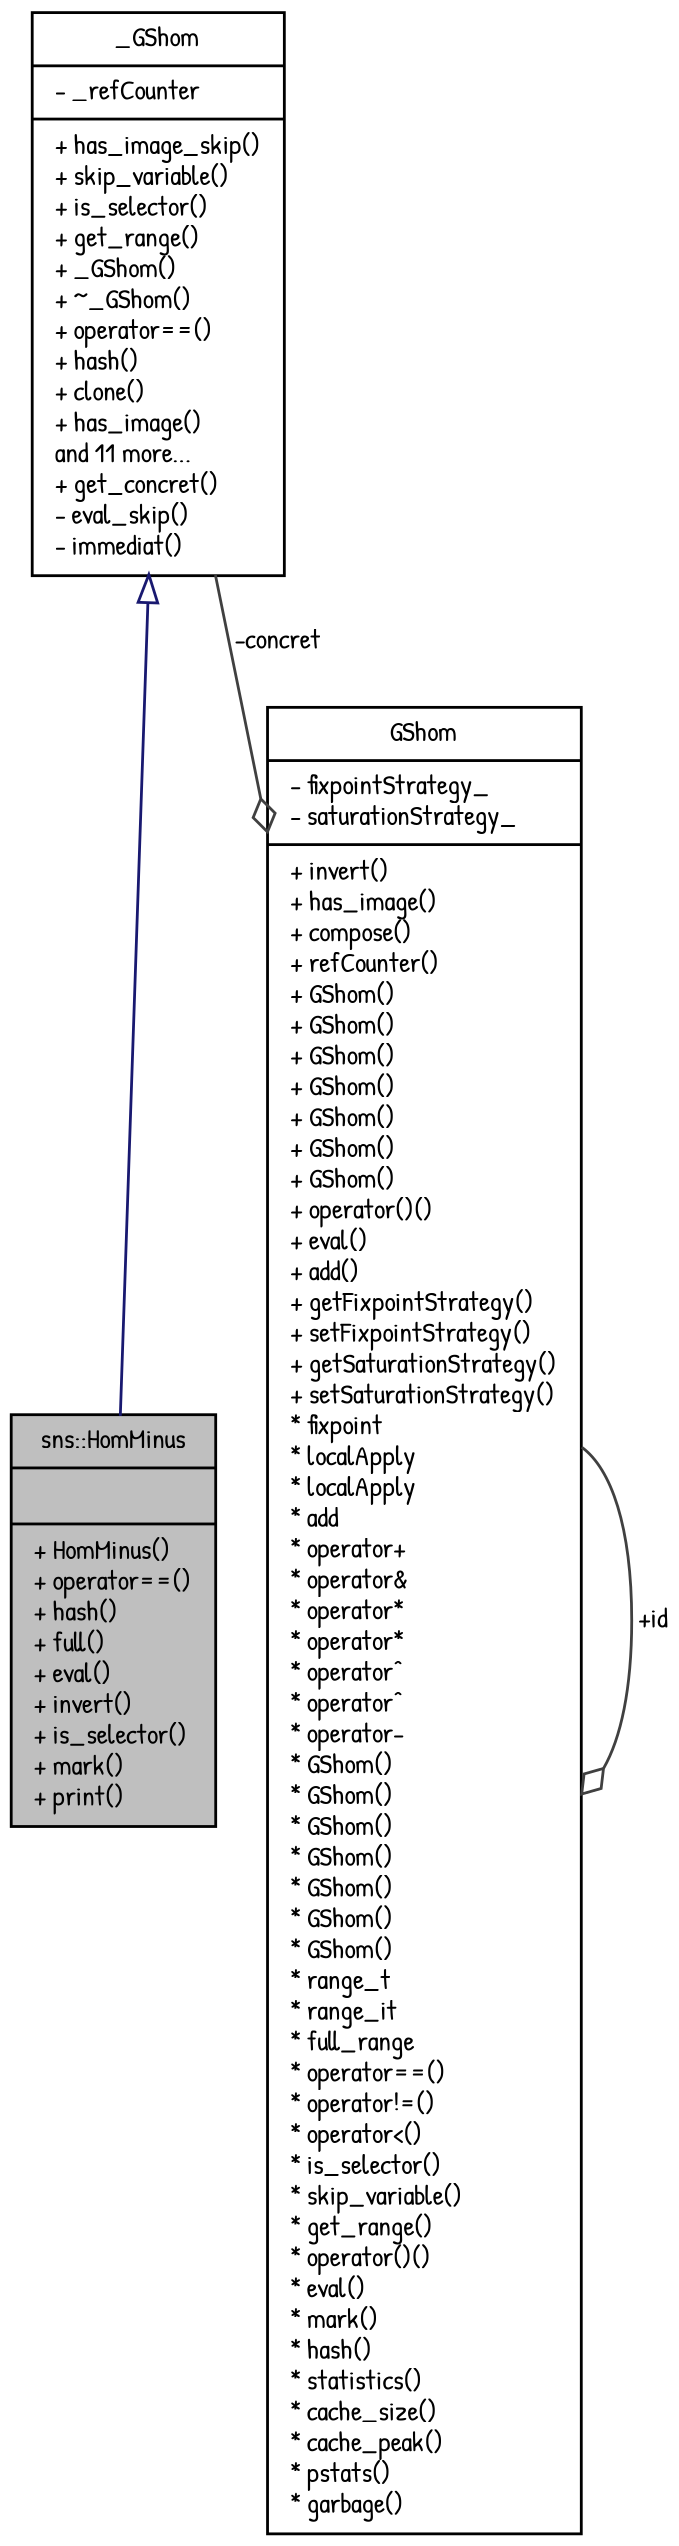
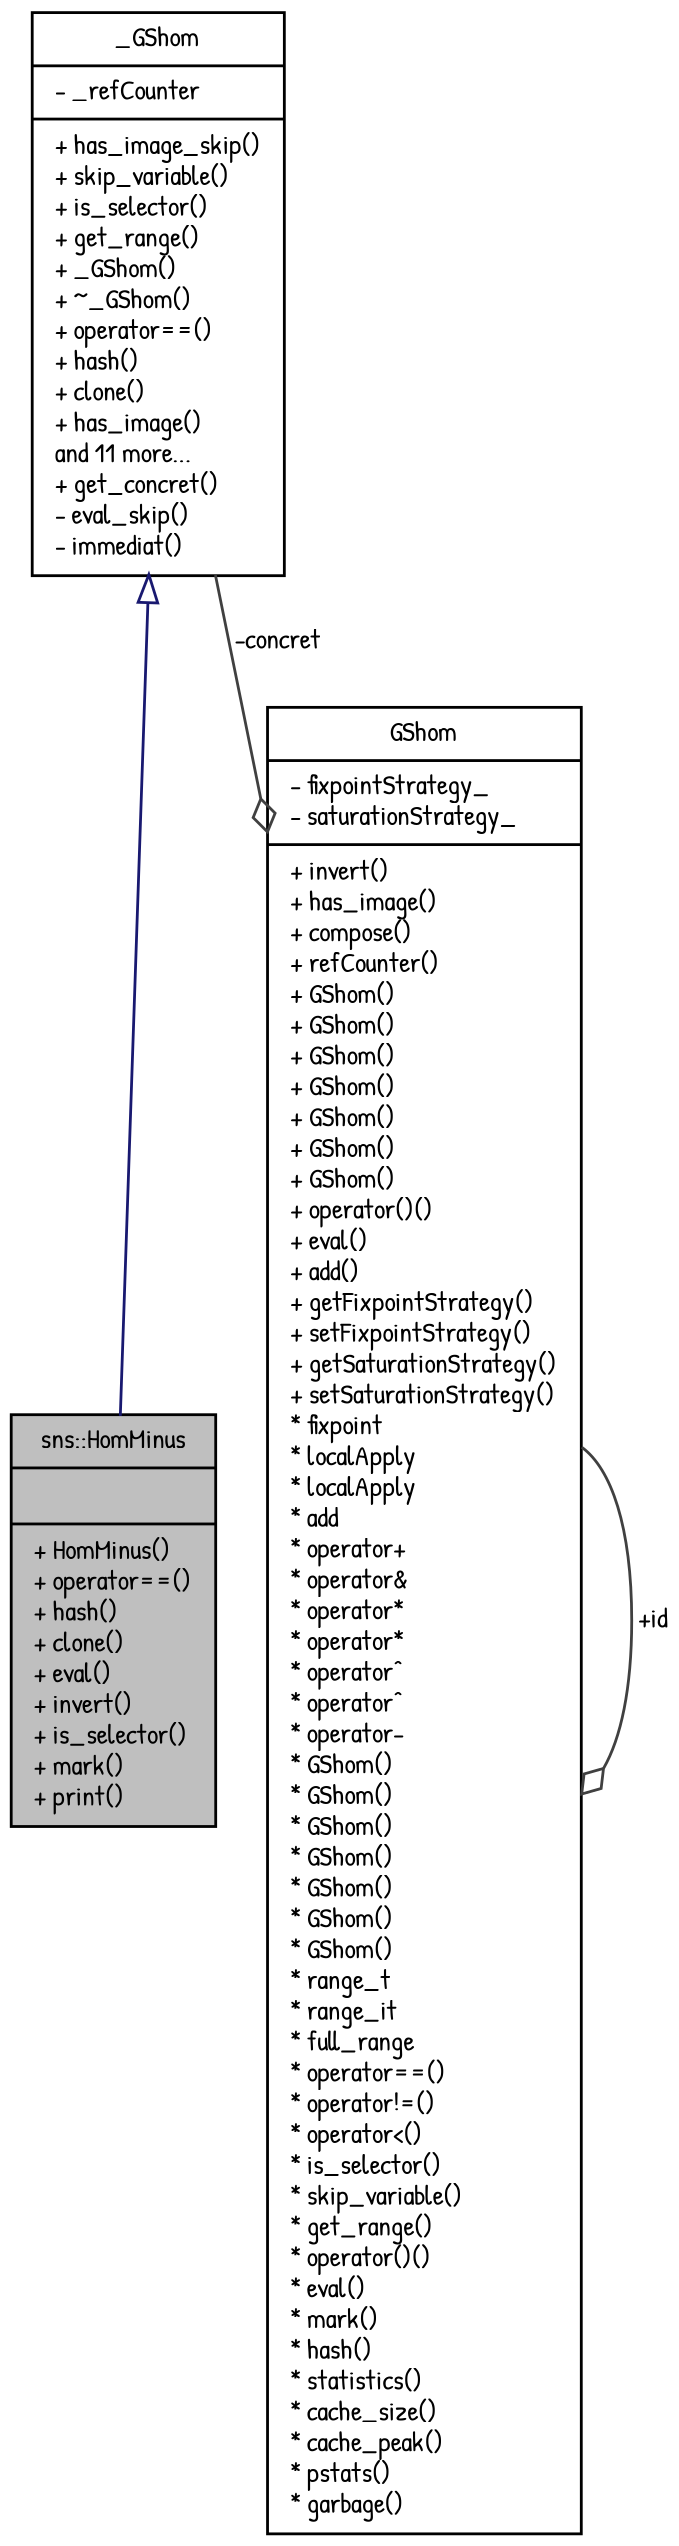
(70, 1643) -> (80, 1643)
